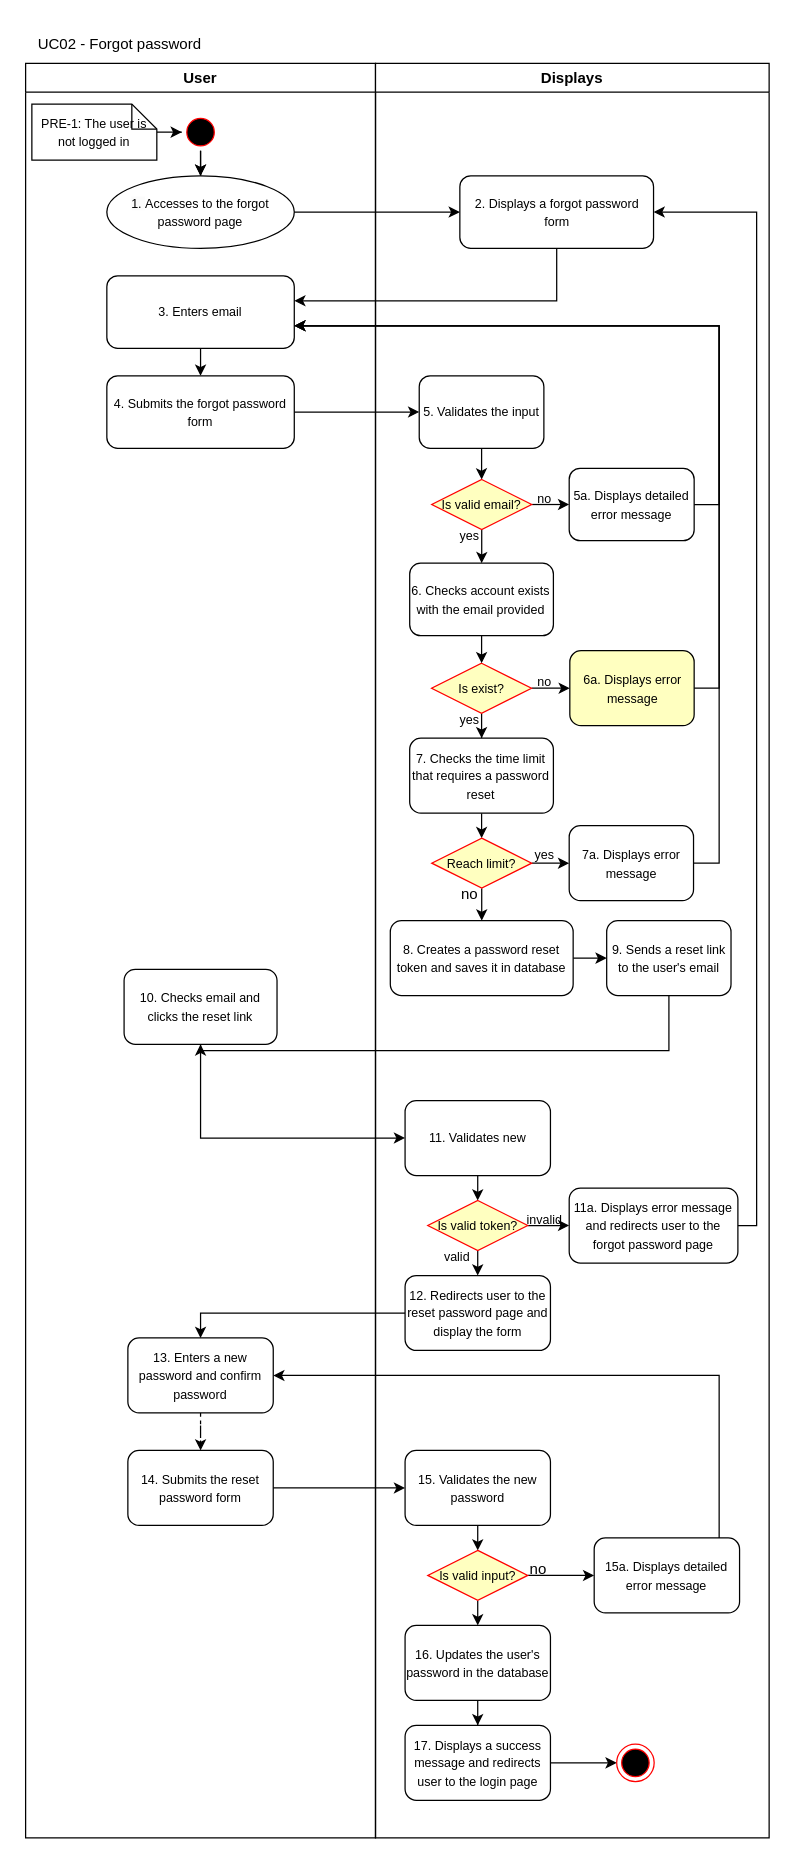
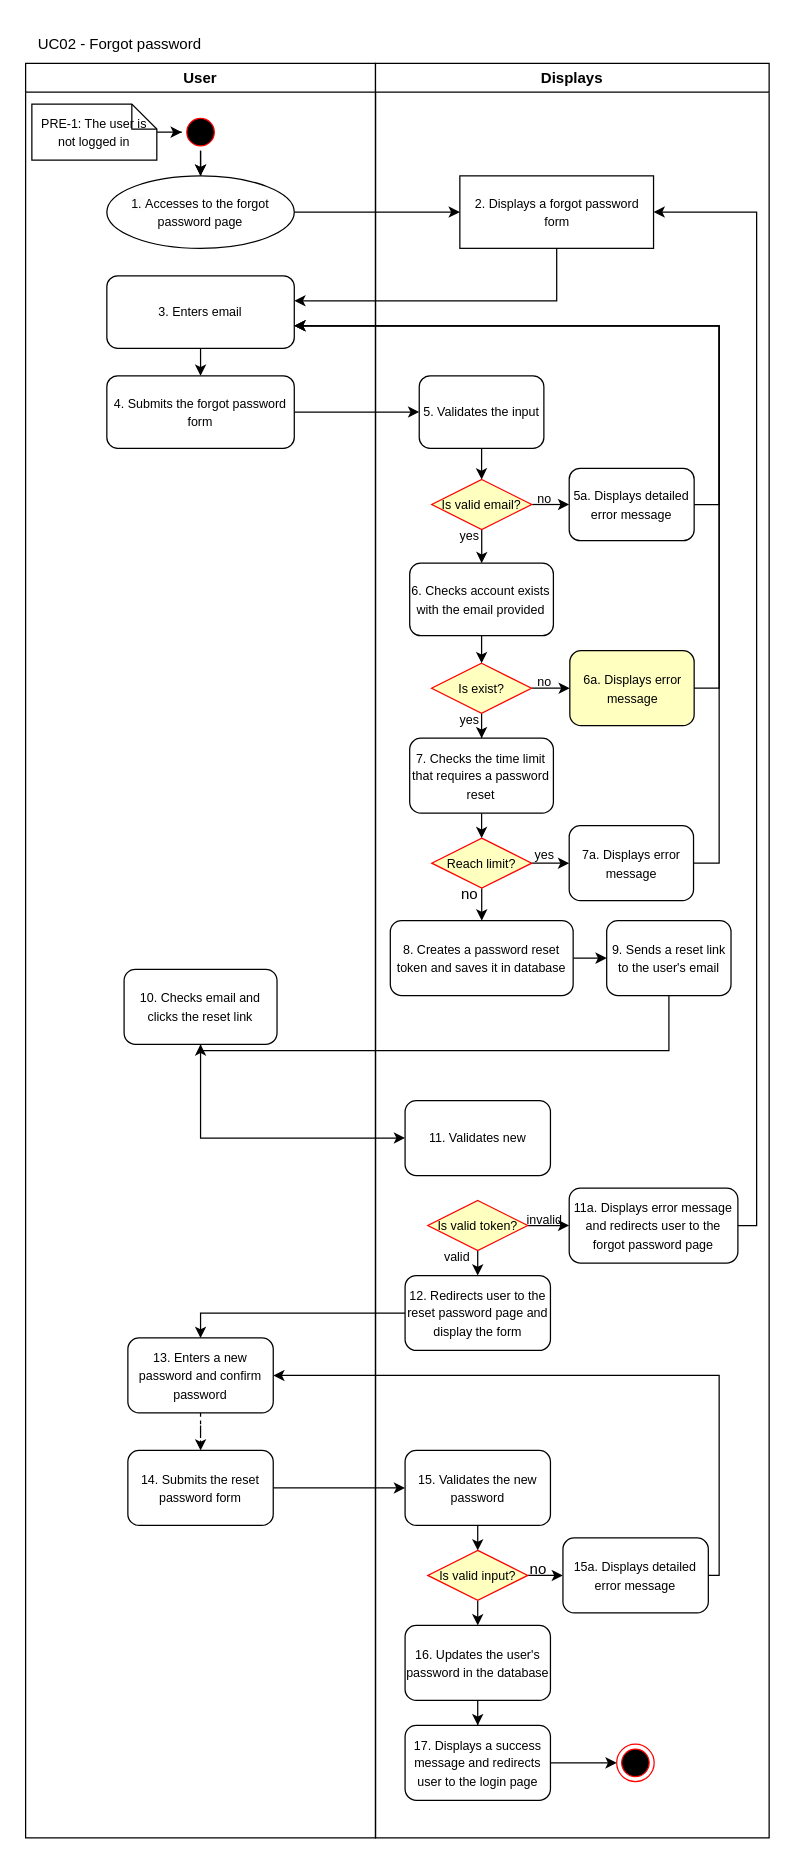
(557, 212) -> (557, 212)
(478, 1184) -> none
(667, 1576) -> (636, 1576)
